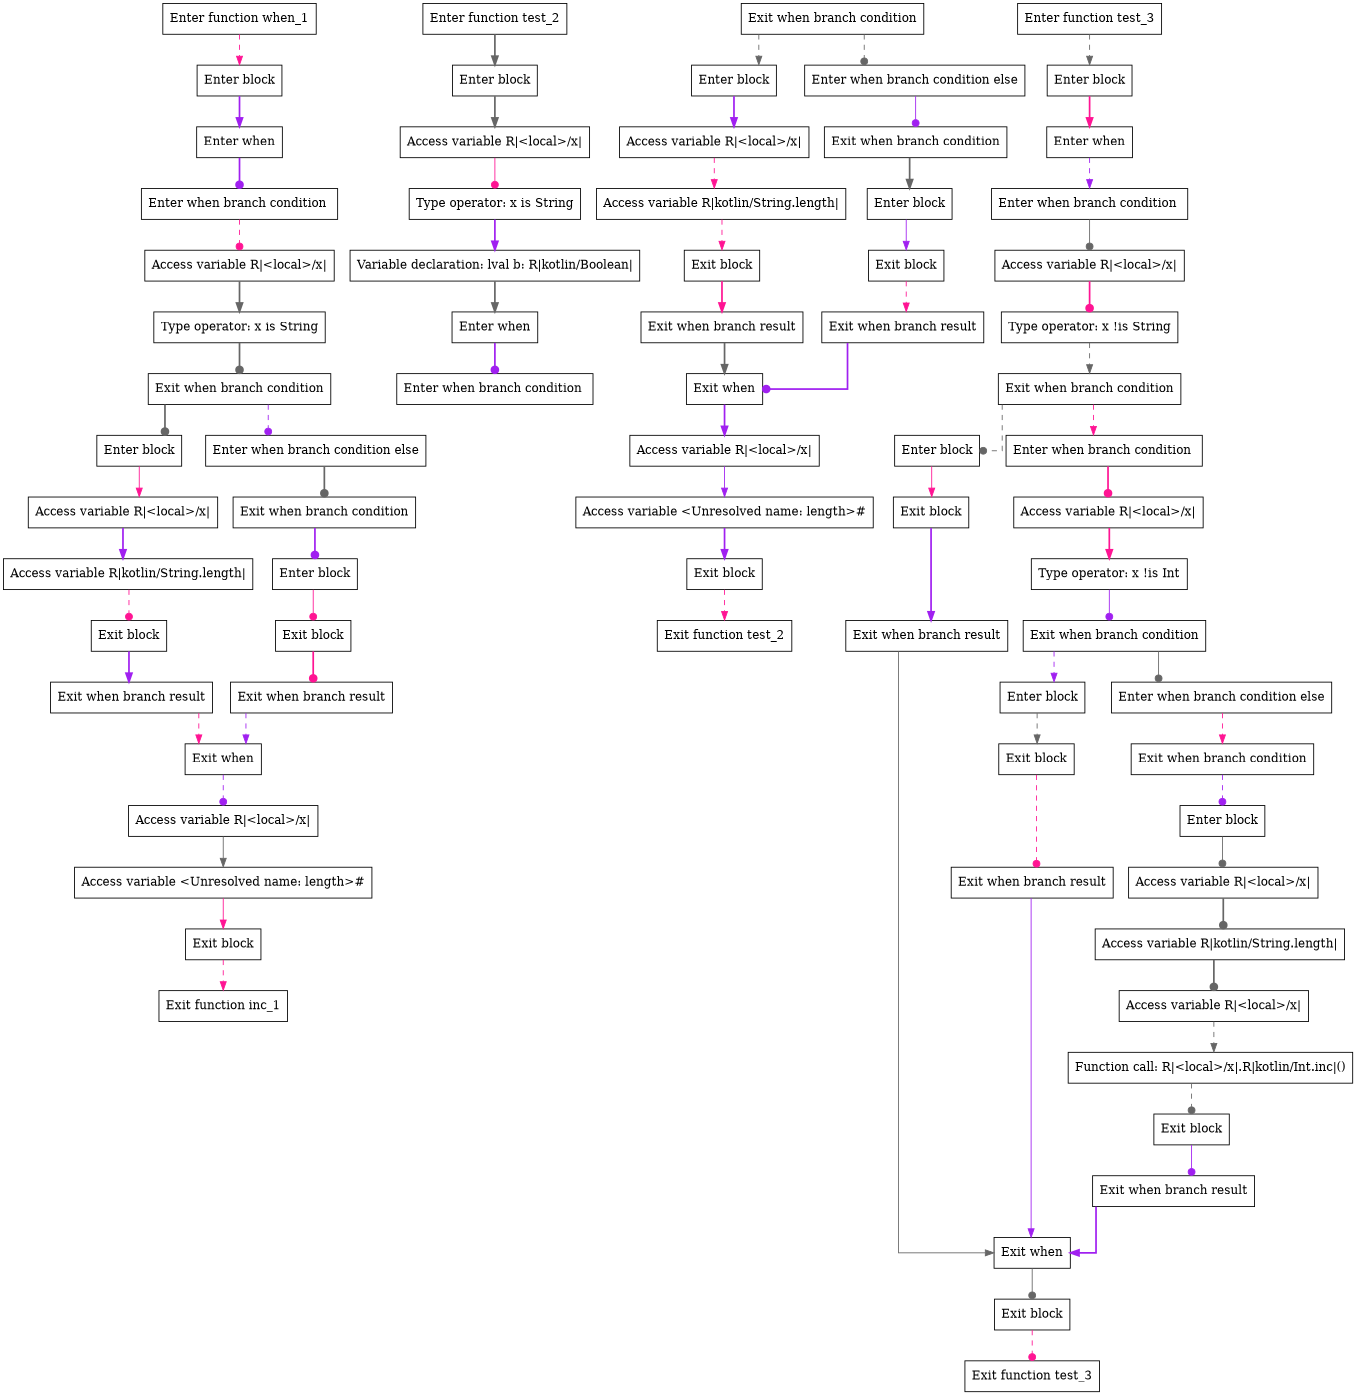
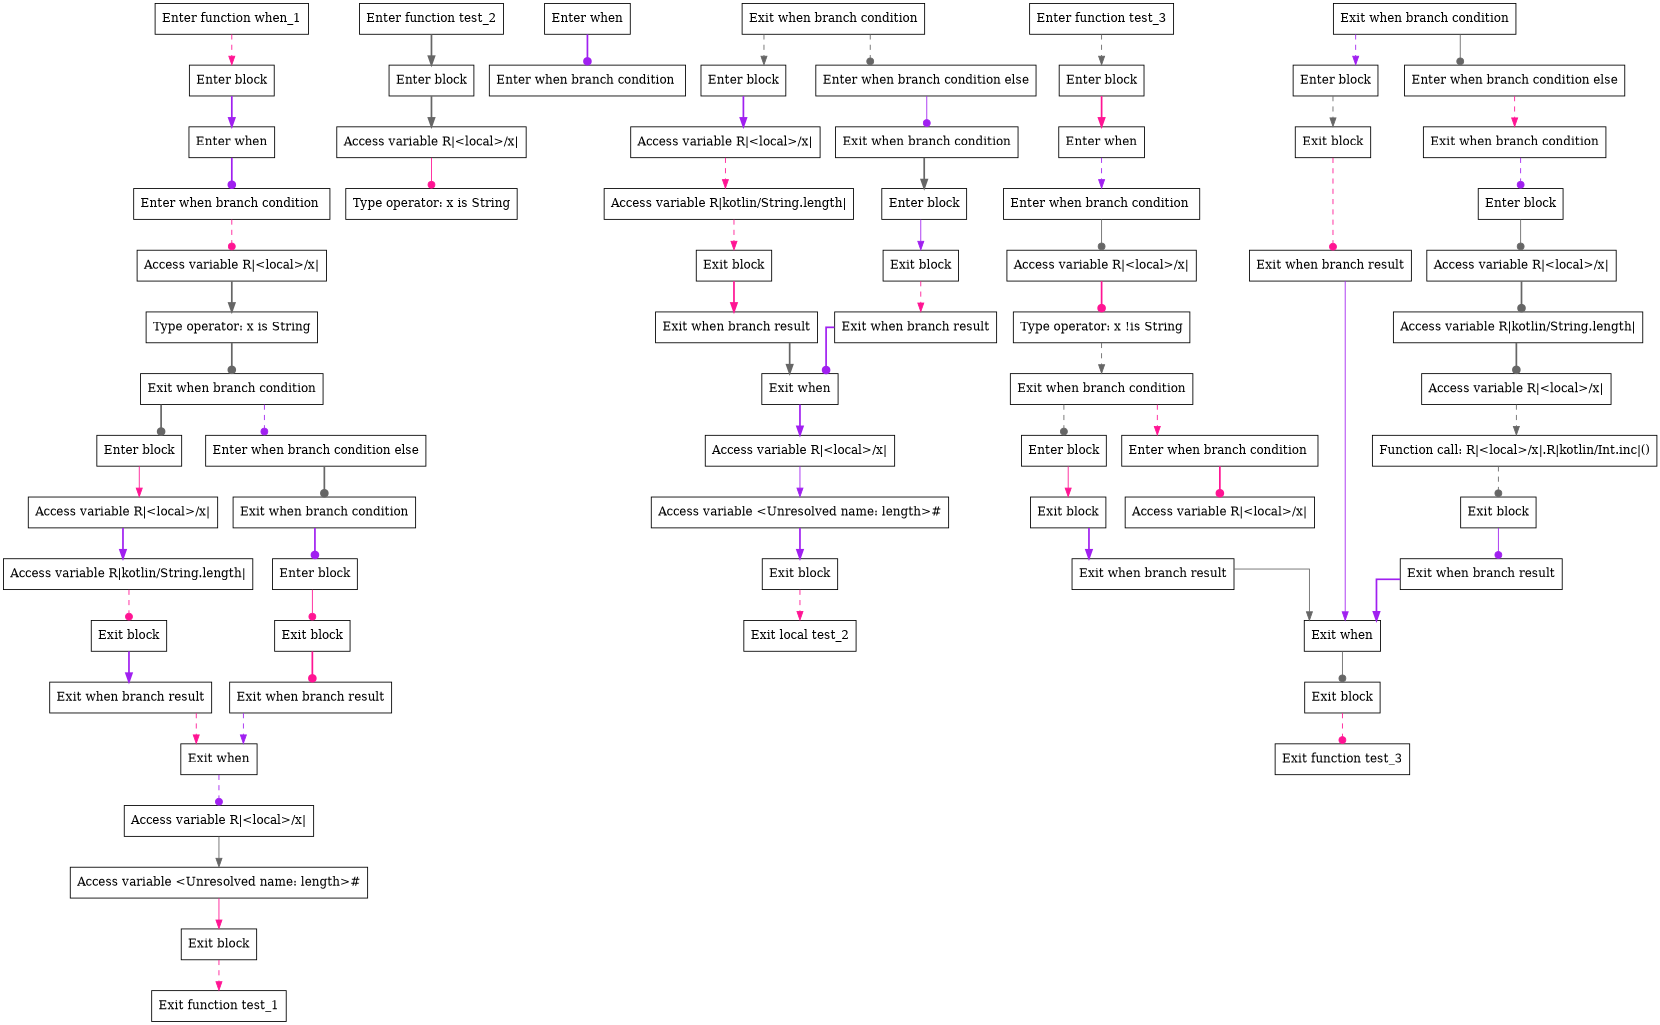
(495, 266) -> none
(1109, 574) -> none
(725, 636) -> (800, 636)
(223, 1006) -> (219, 1006)
